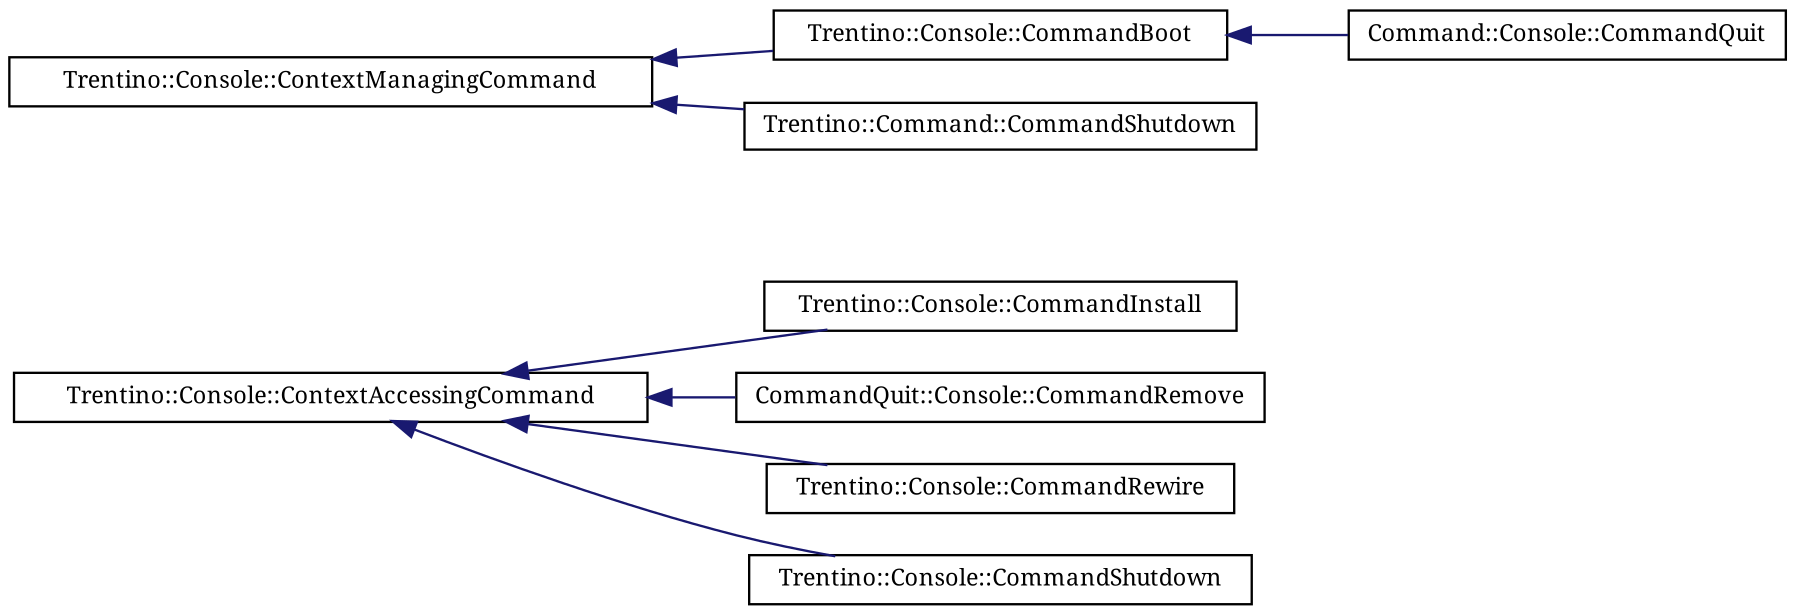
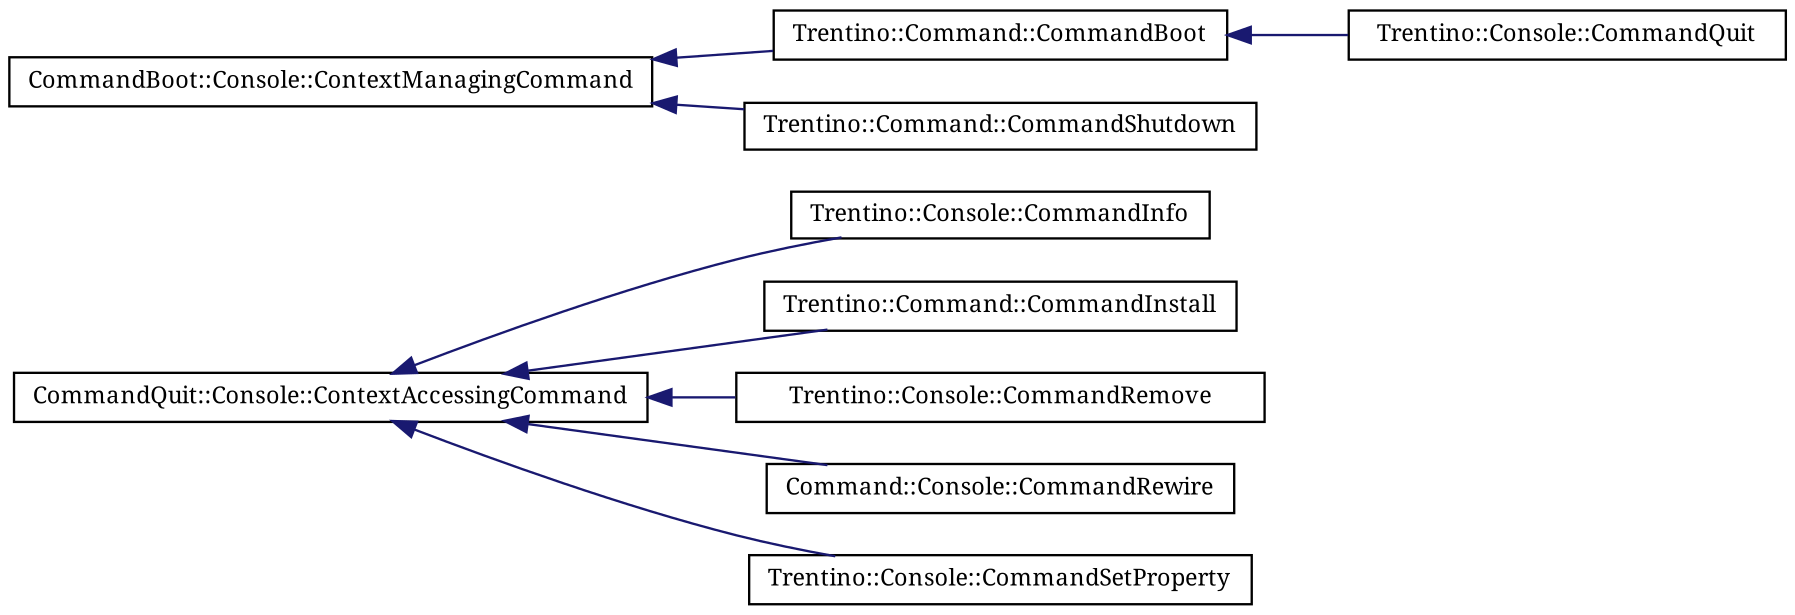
(1000, 35) -> (1000, 35)
(1567, 35) -> (1567, 35)
(331, 82) -> (331, 82)
none -> (1000, 215)
(1000, 306) -> (1000, 306)
(331, 397) -> (331, 397)
(1000, 397) -> (1000, 397)
(1000, 489) -> (1000, 489)
(1000, 580) -> (1000, 580)
